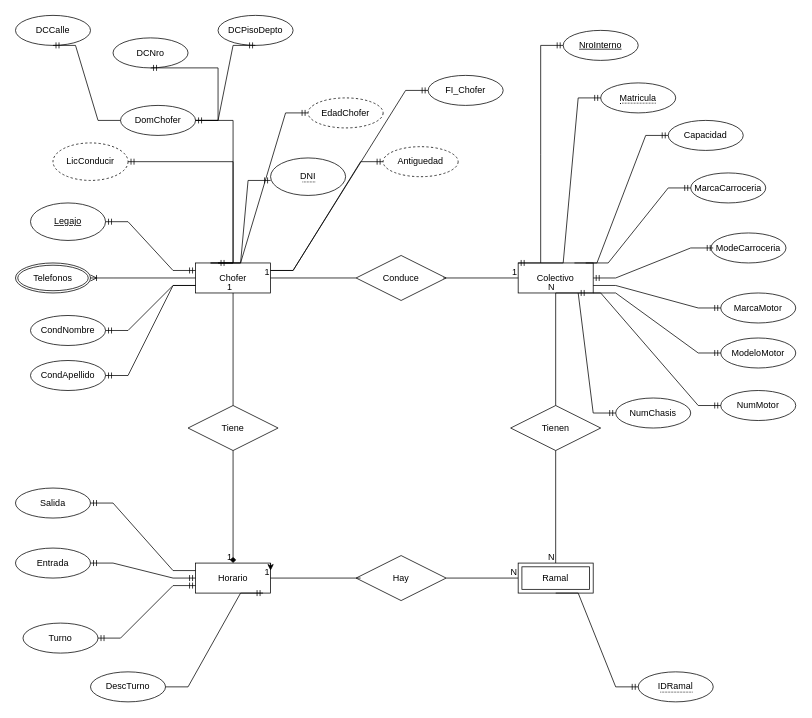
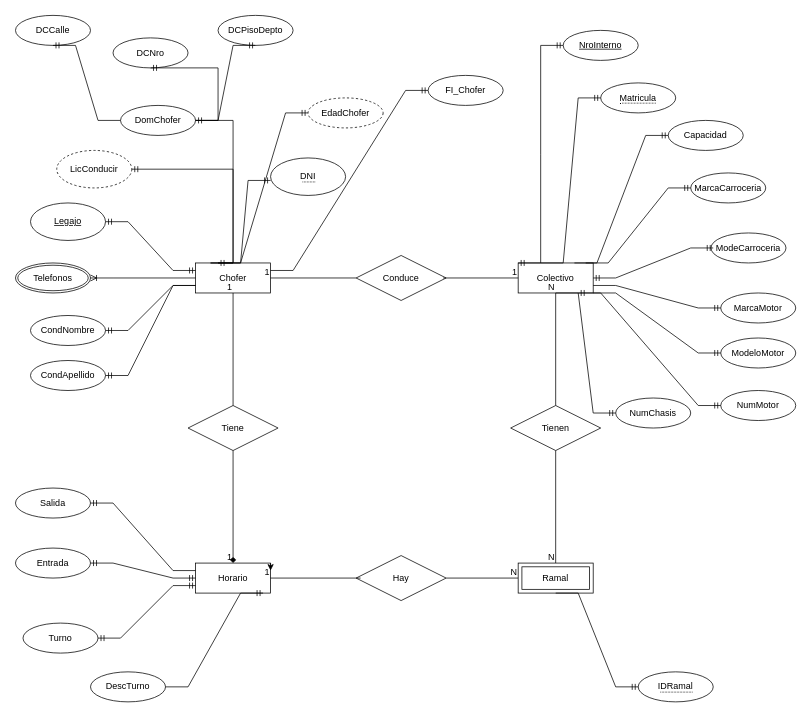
(90, 162) -> (94, 169)
(373, 162) -> none
(420, 162) -> none
